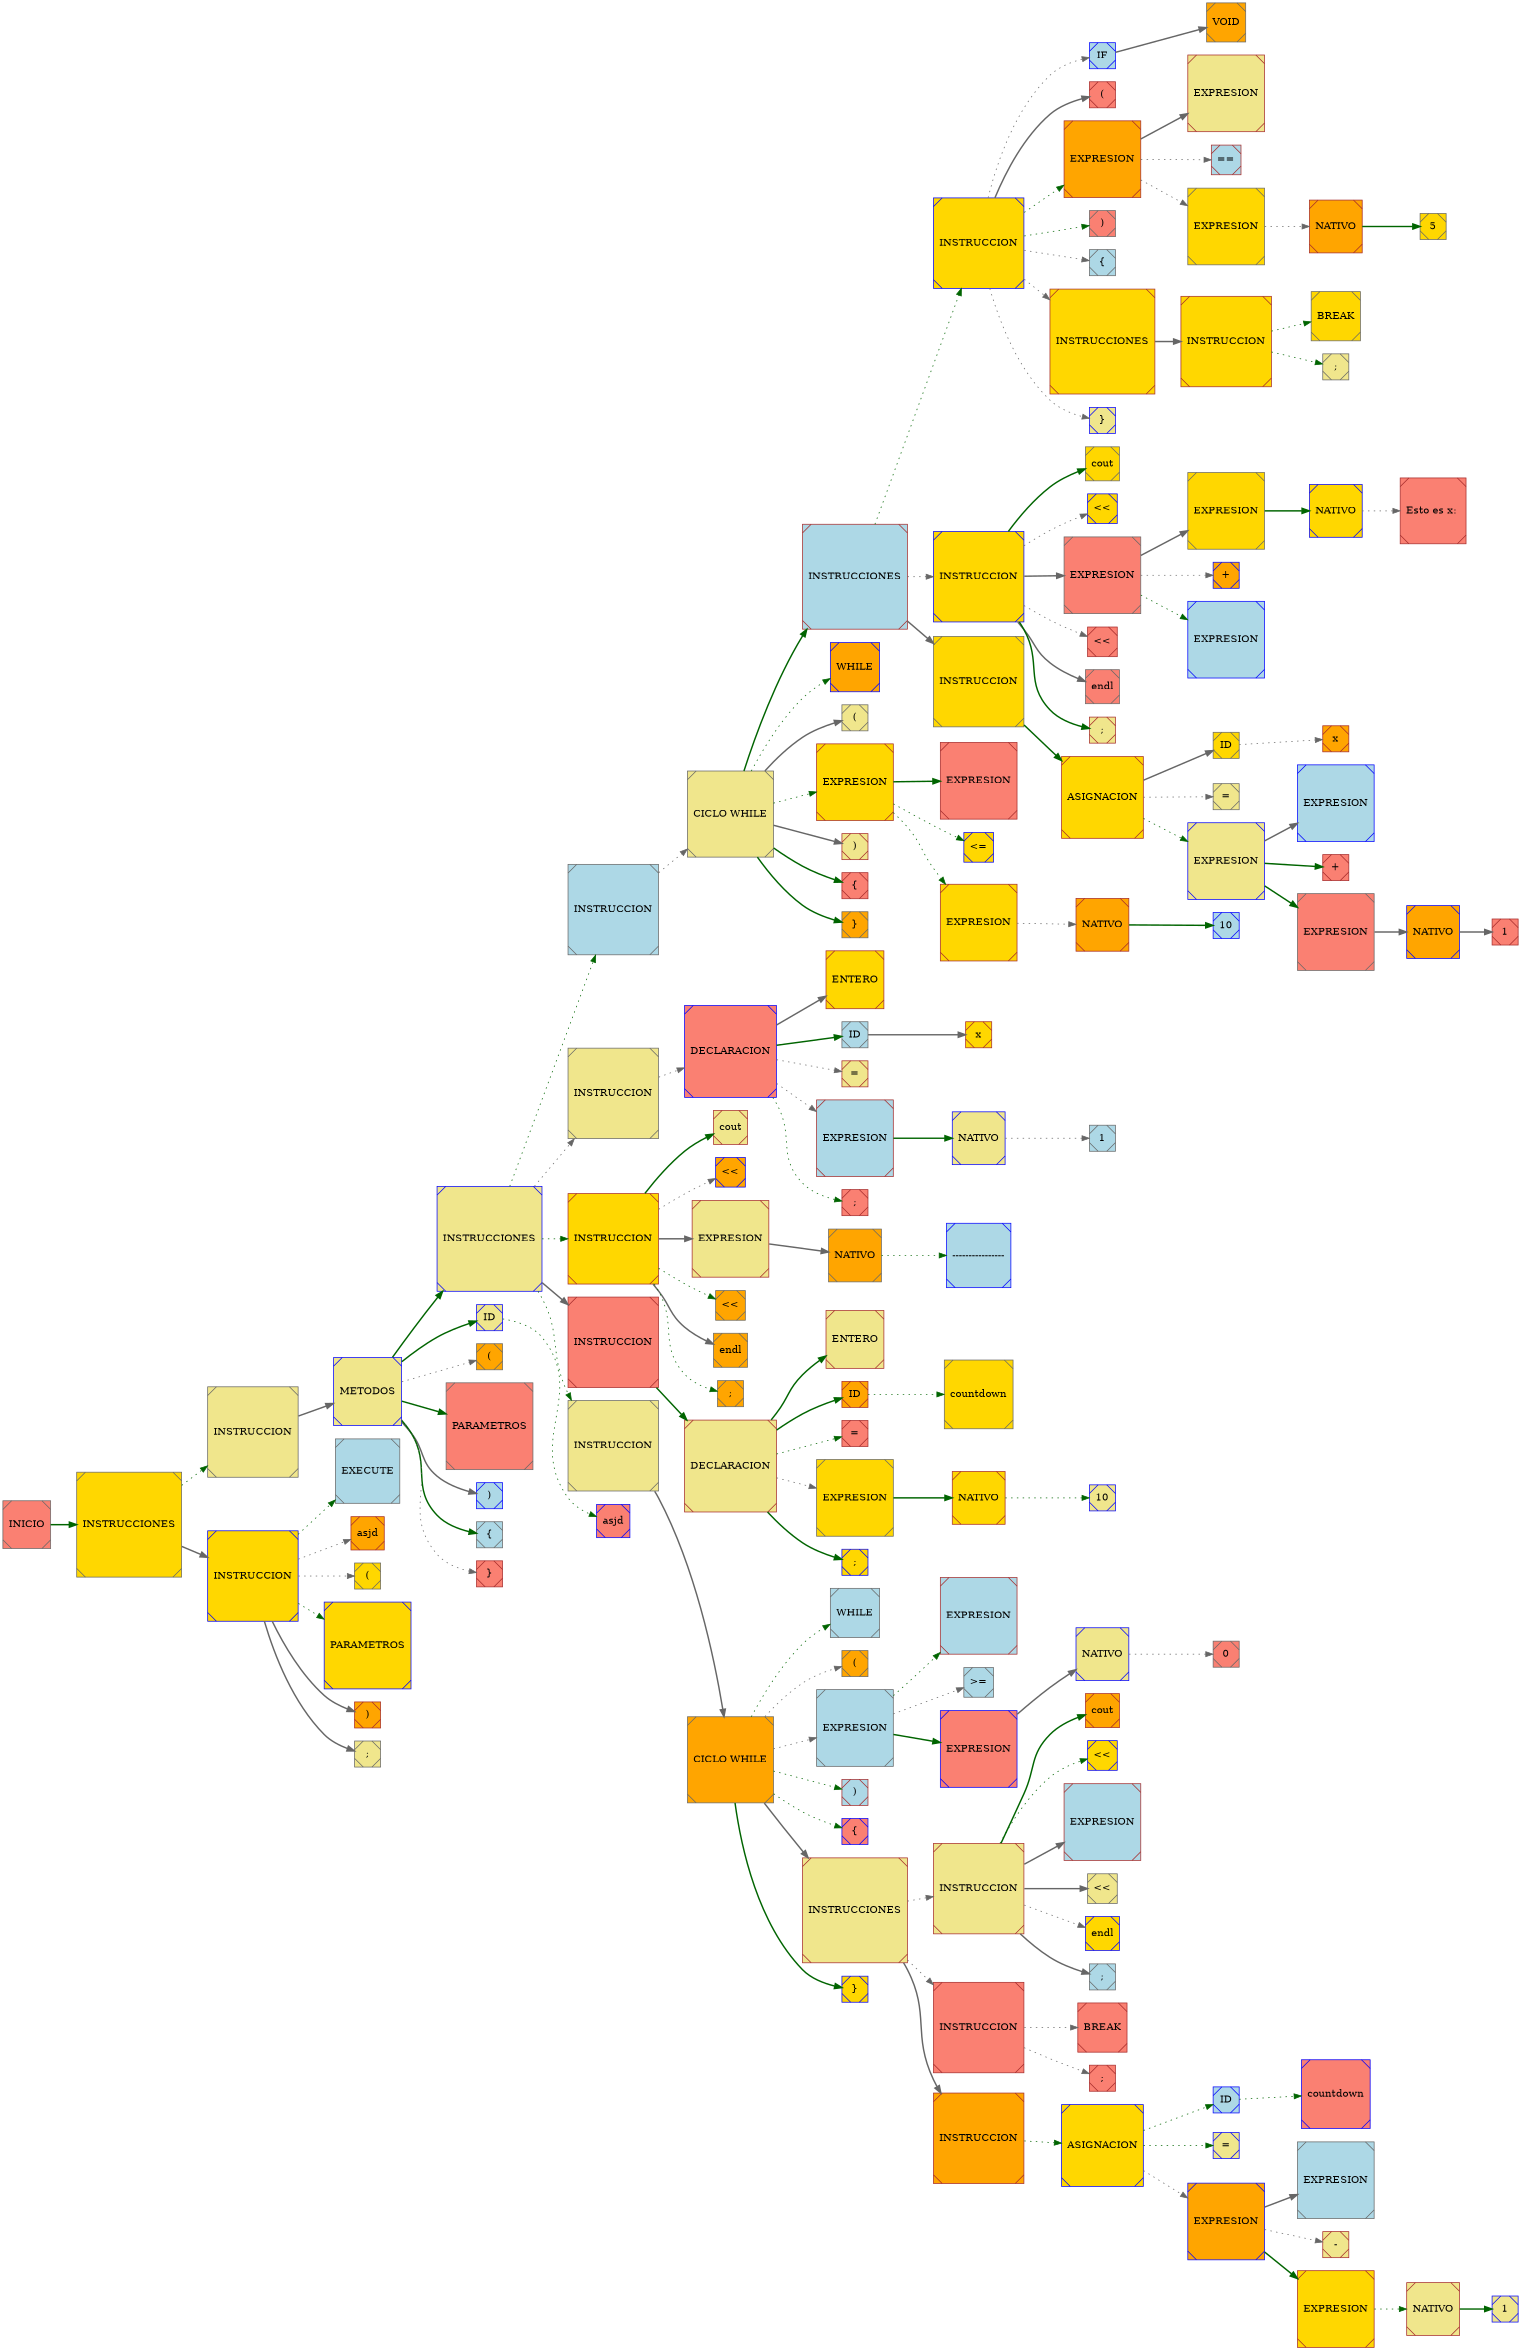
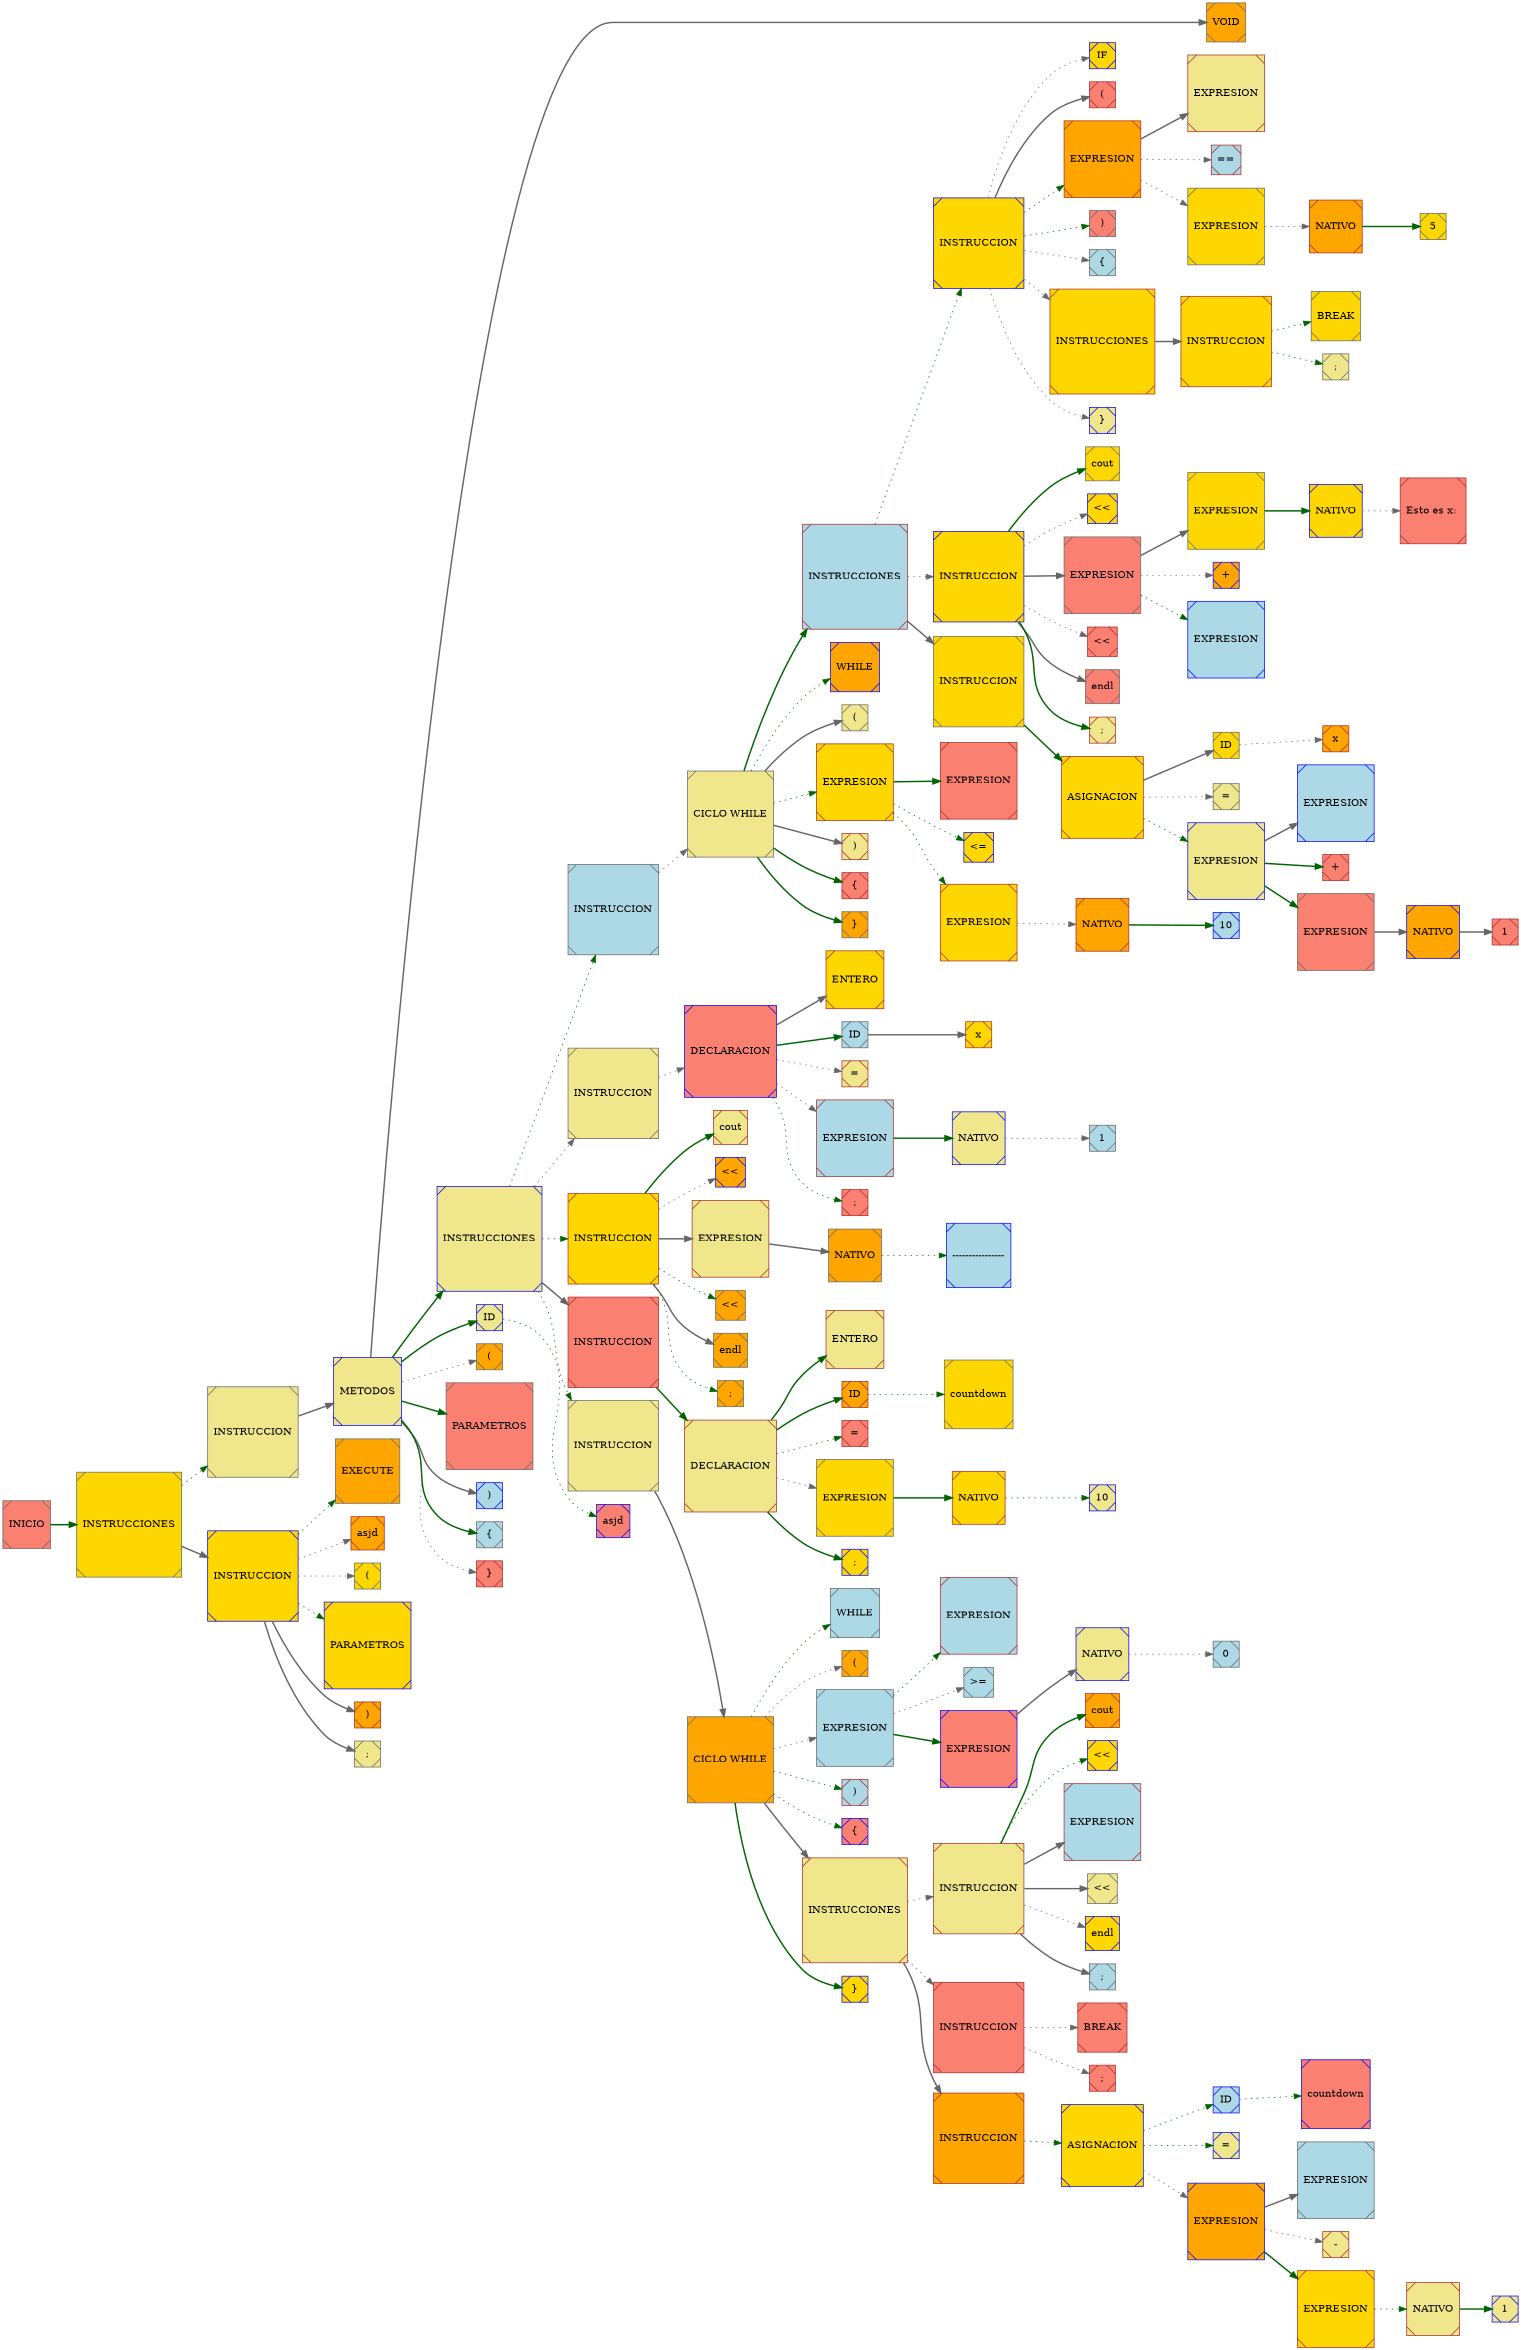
(1157, 41) -> (480, 383)
(1102, 56) -> (1102, 56)
(368, 1471) -> (368, 1471)
(1226, 1654) -> (1226, 1654)
